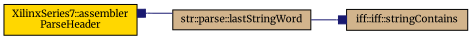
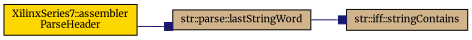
(160, 13) -> (150, 27)
(407, 20) -> (407, 20)
